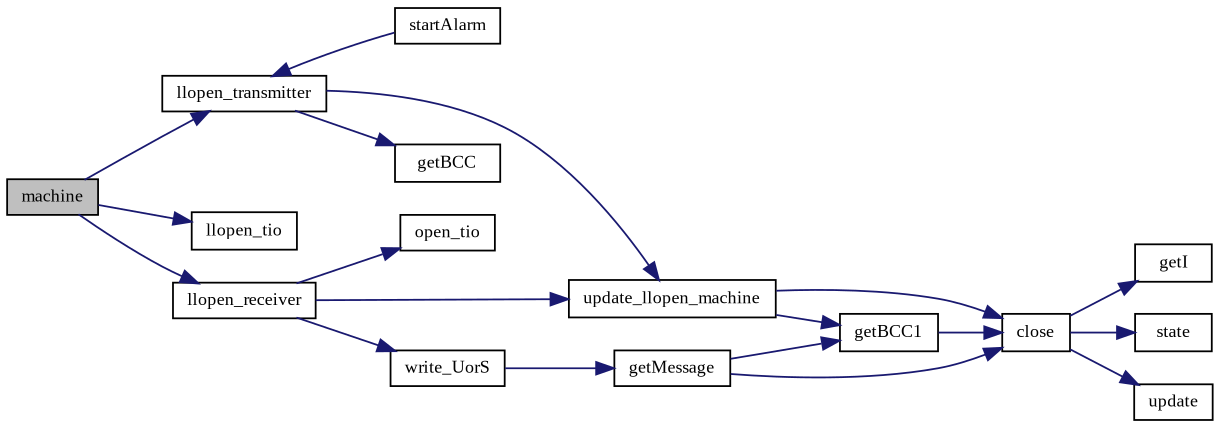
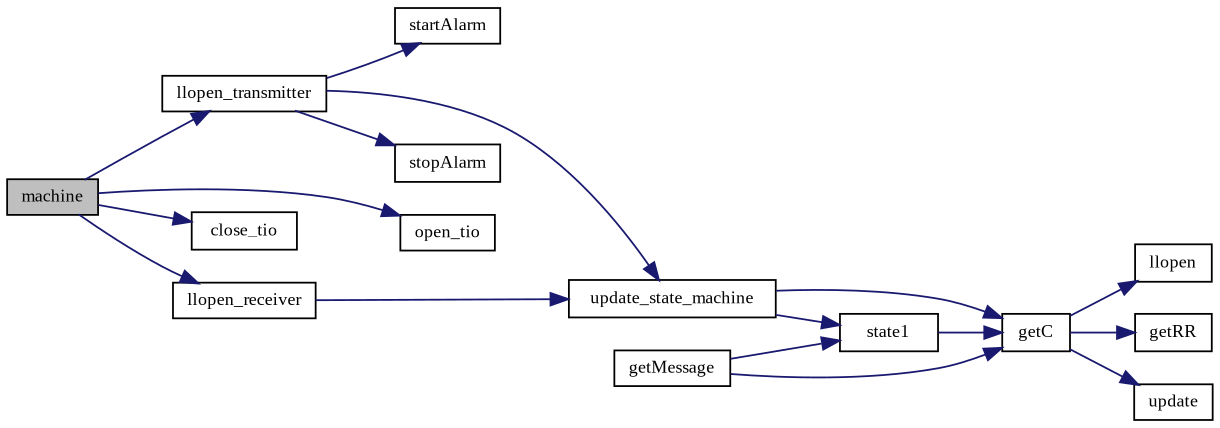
(341, 49) -> (365, 65)
(448, 163) -> (448, 163)
(244, 231) -> (244, 231)
(1173, 263) -> (1173, 263)
(340, 269) -> (242, 190)
(672, 299) -> (672, 299)
(889, 333) -> (889, 333)
(1036, 333) -> (1036, 333)
(1173, 333) -> (1173, 333)
(448, 368) -> none
